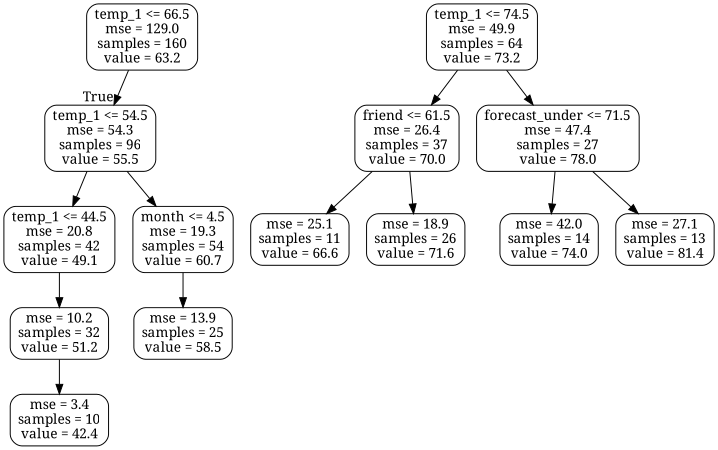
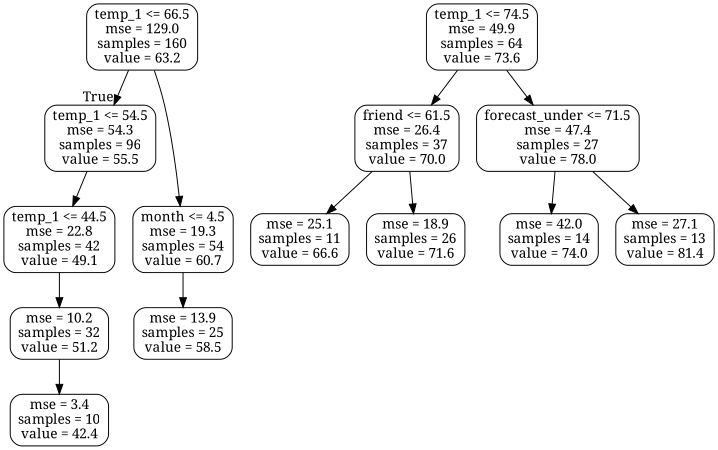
(482, 37) -> (482, 37)
(138, 185) -> (170, 133)
(59, 240) -> (59, 240)
